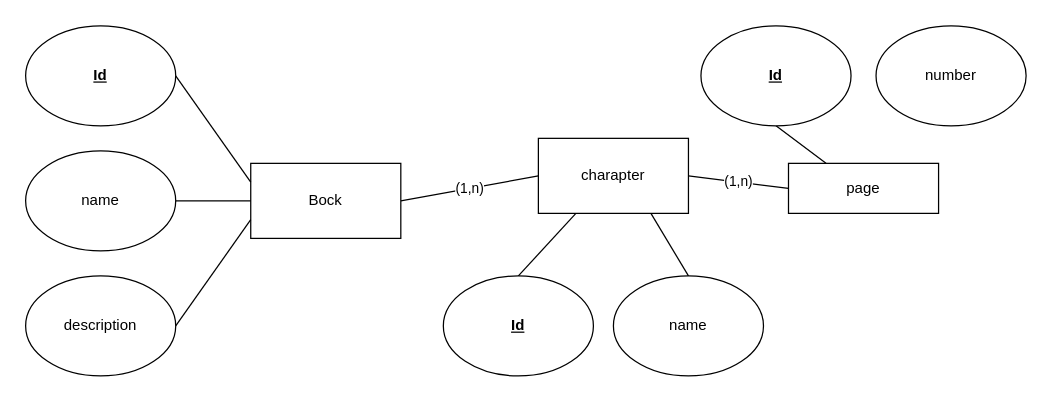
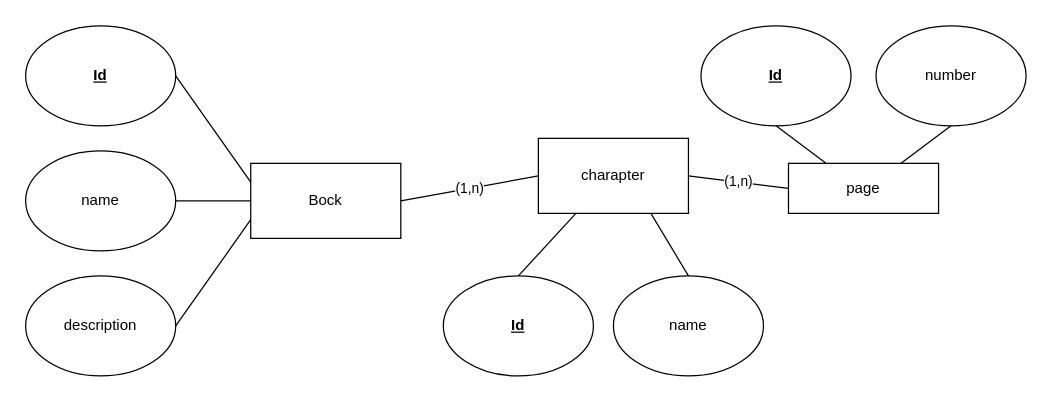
none -> (926, 144)
